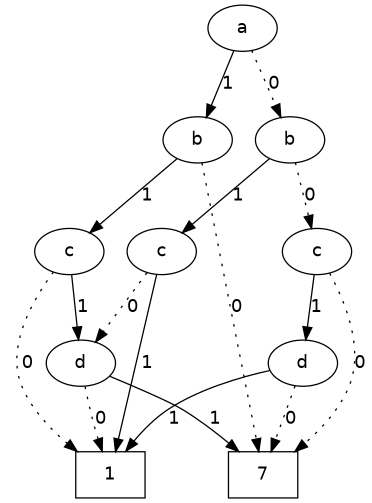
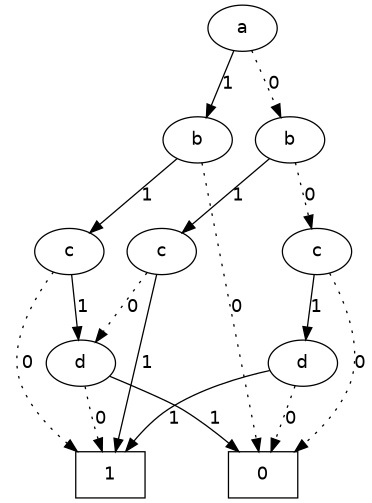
(263, 475) -> (263, 475)
